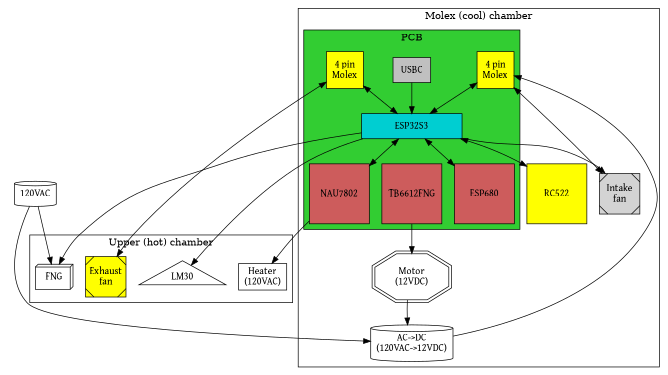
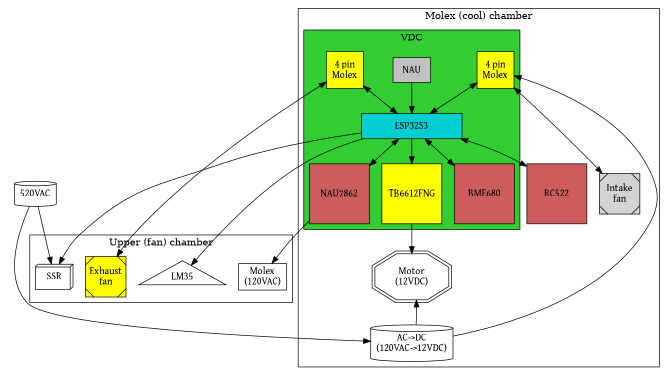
(412, 38) -> (412, 38)
(412, 70) -> (412, 70)
(533, 145) -> (412, 148)
(35, 194) -> (35, 194)
(339, 194) -> (339, 194)
(412, 194) -> (412, 194)
(484, 194) -> (484, 194)
(557, 194) -> (557, 194)
(161, 243) -> (161, 243)
(54, 277) -> (54, 277)
(182, 277) -> (182, 277)
(263, 277) -> (263, 277)
(407, 309) -> (416, 316)
